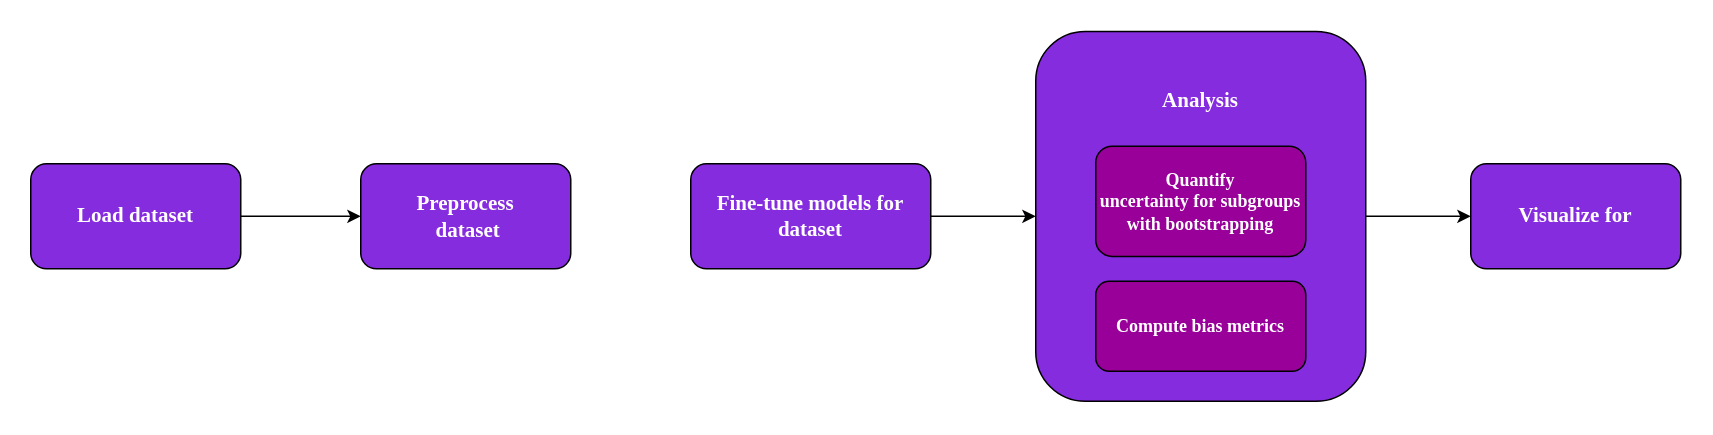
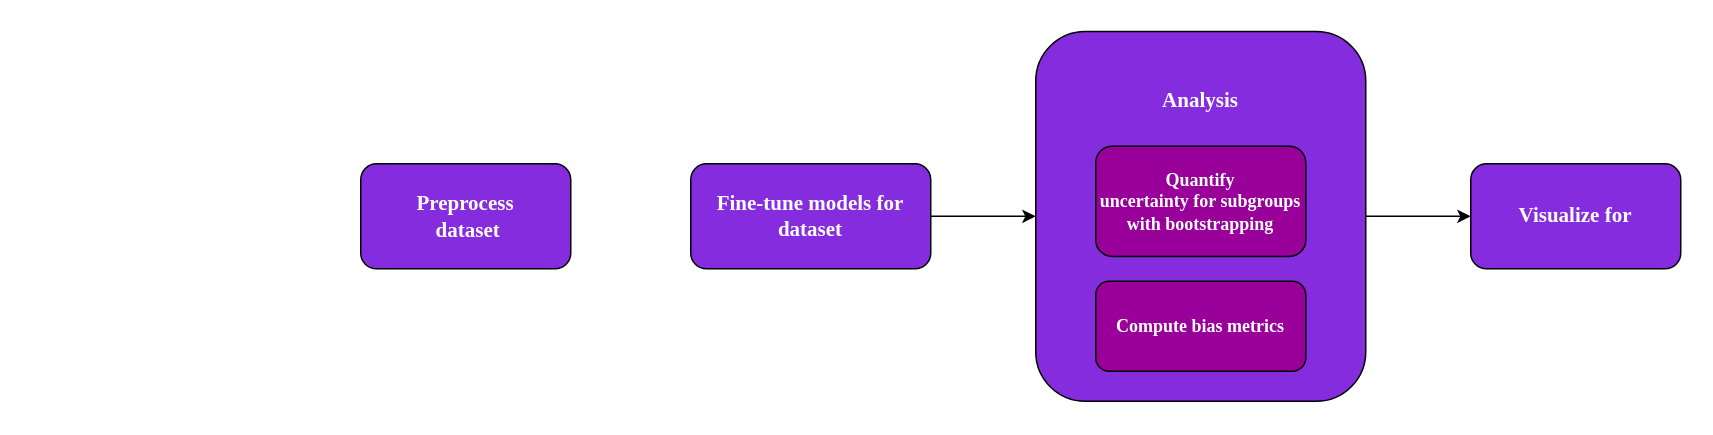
(136, 216) -> none
(296, 216) -> none
